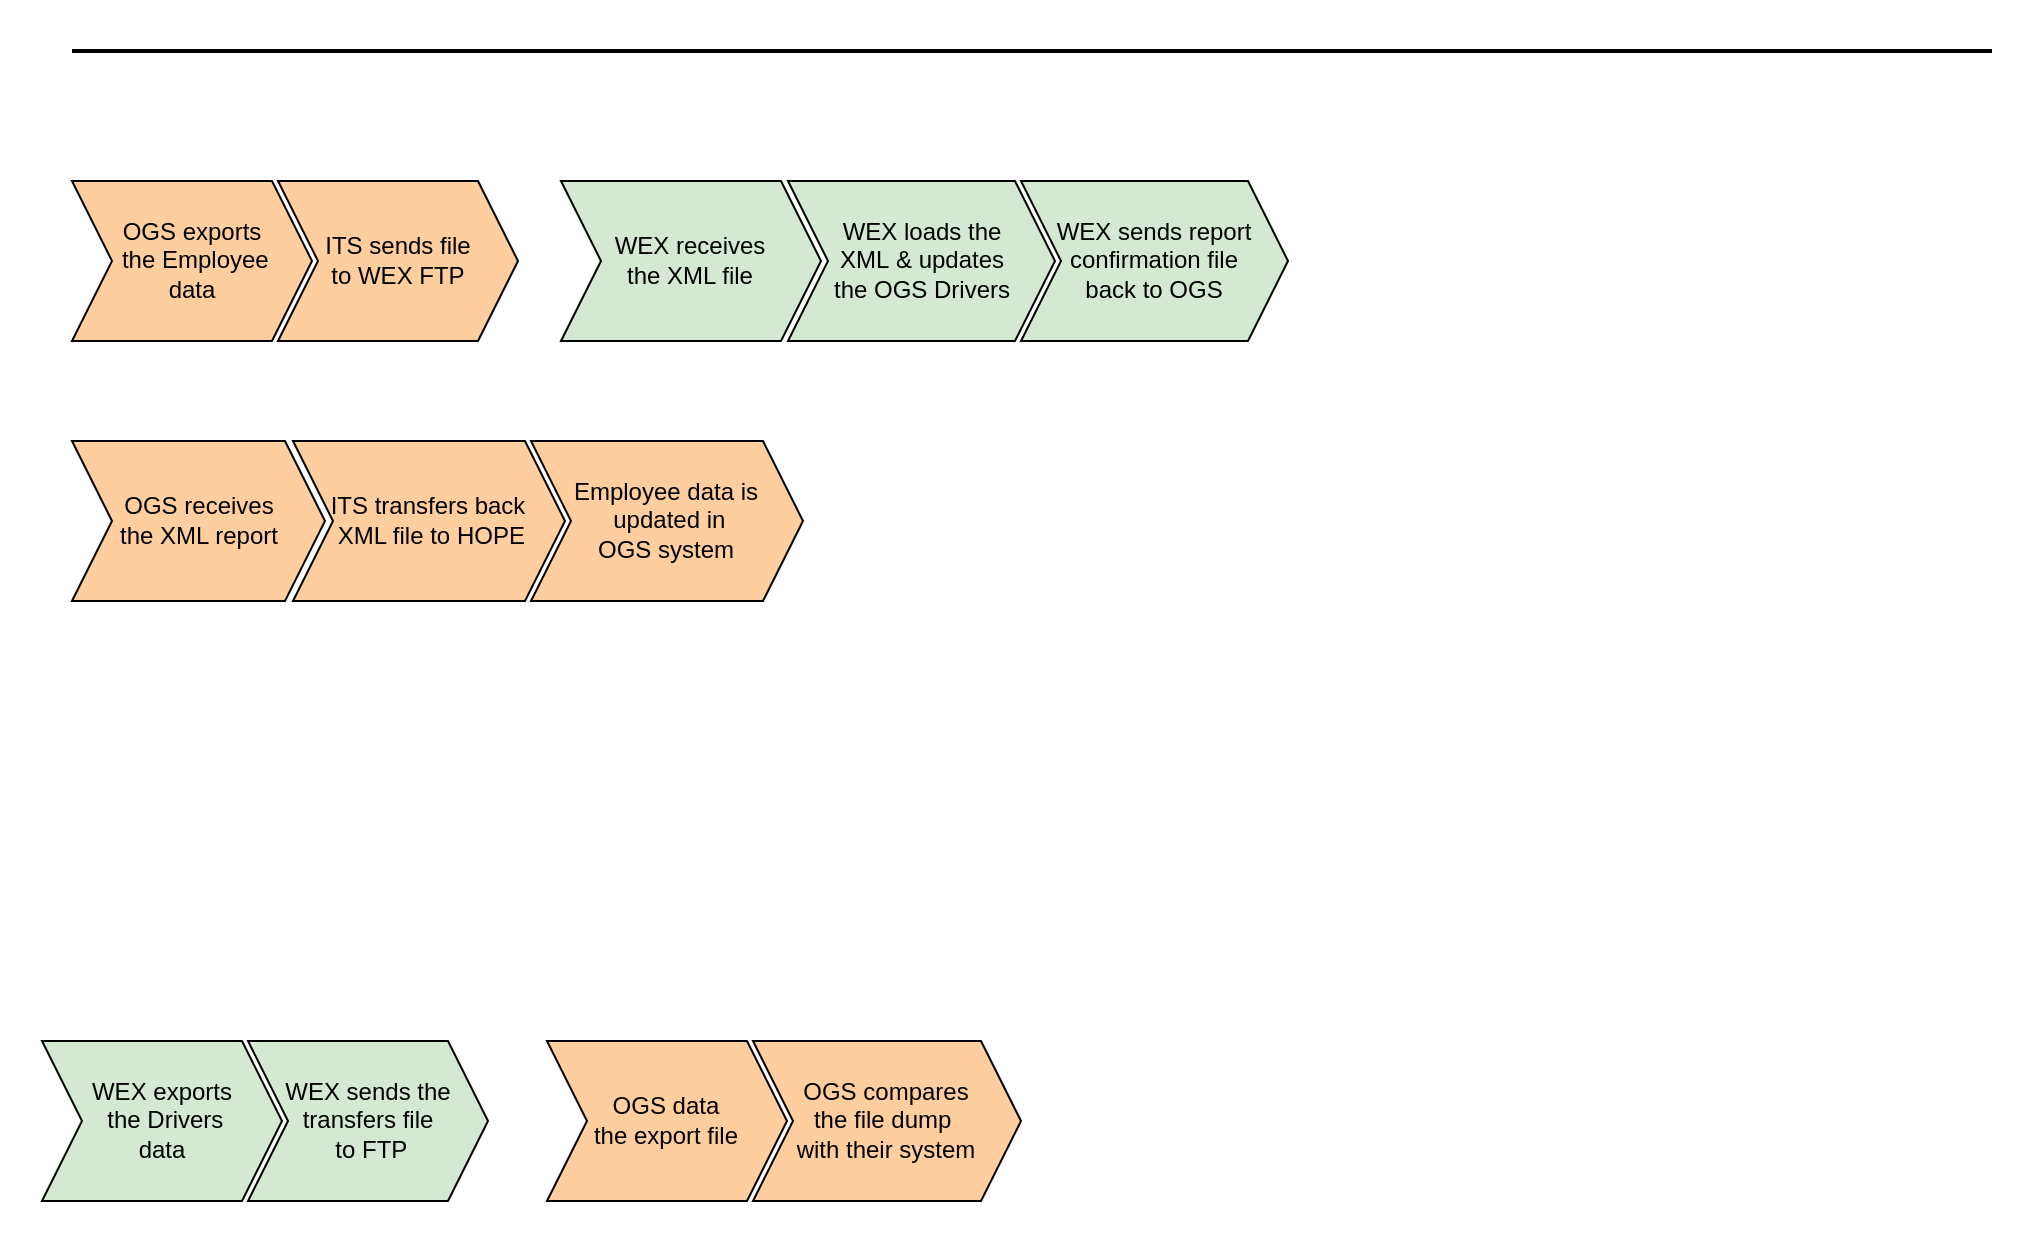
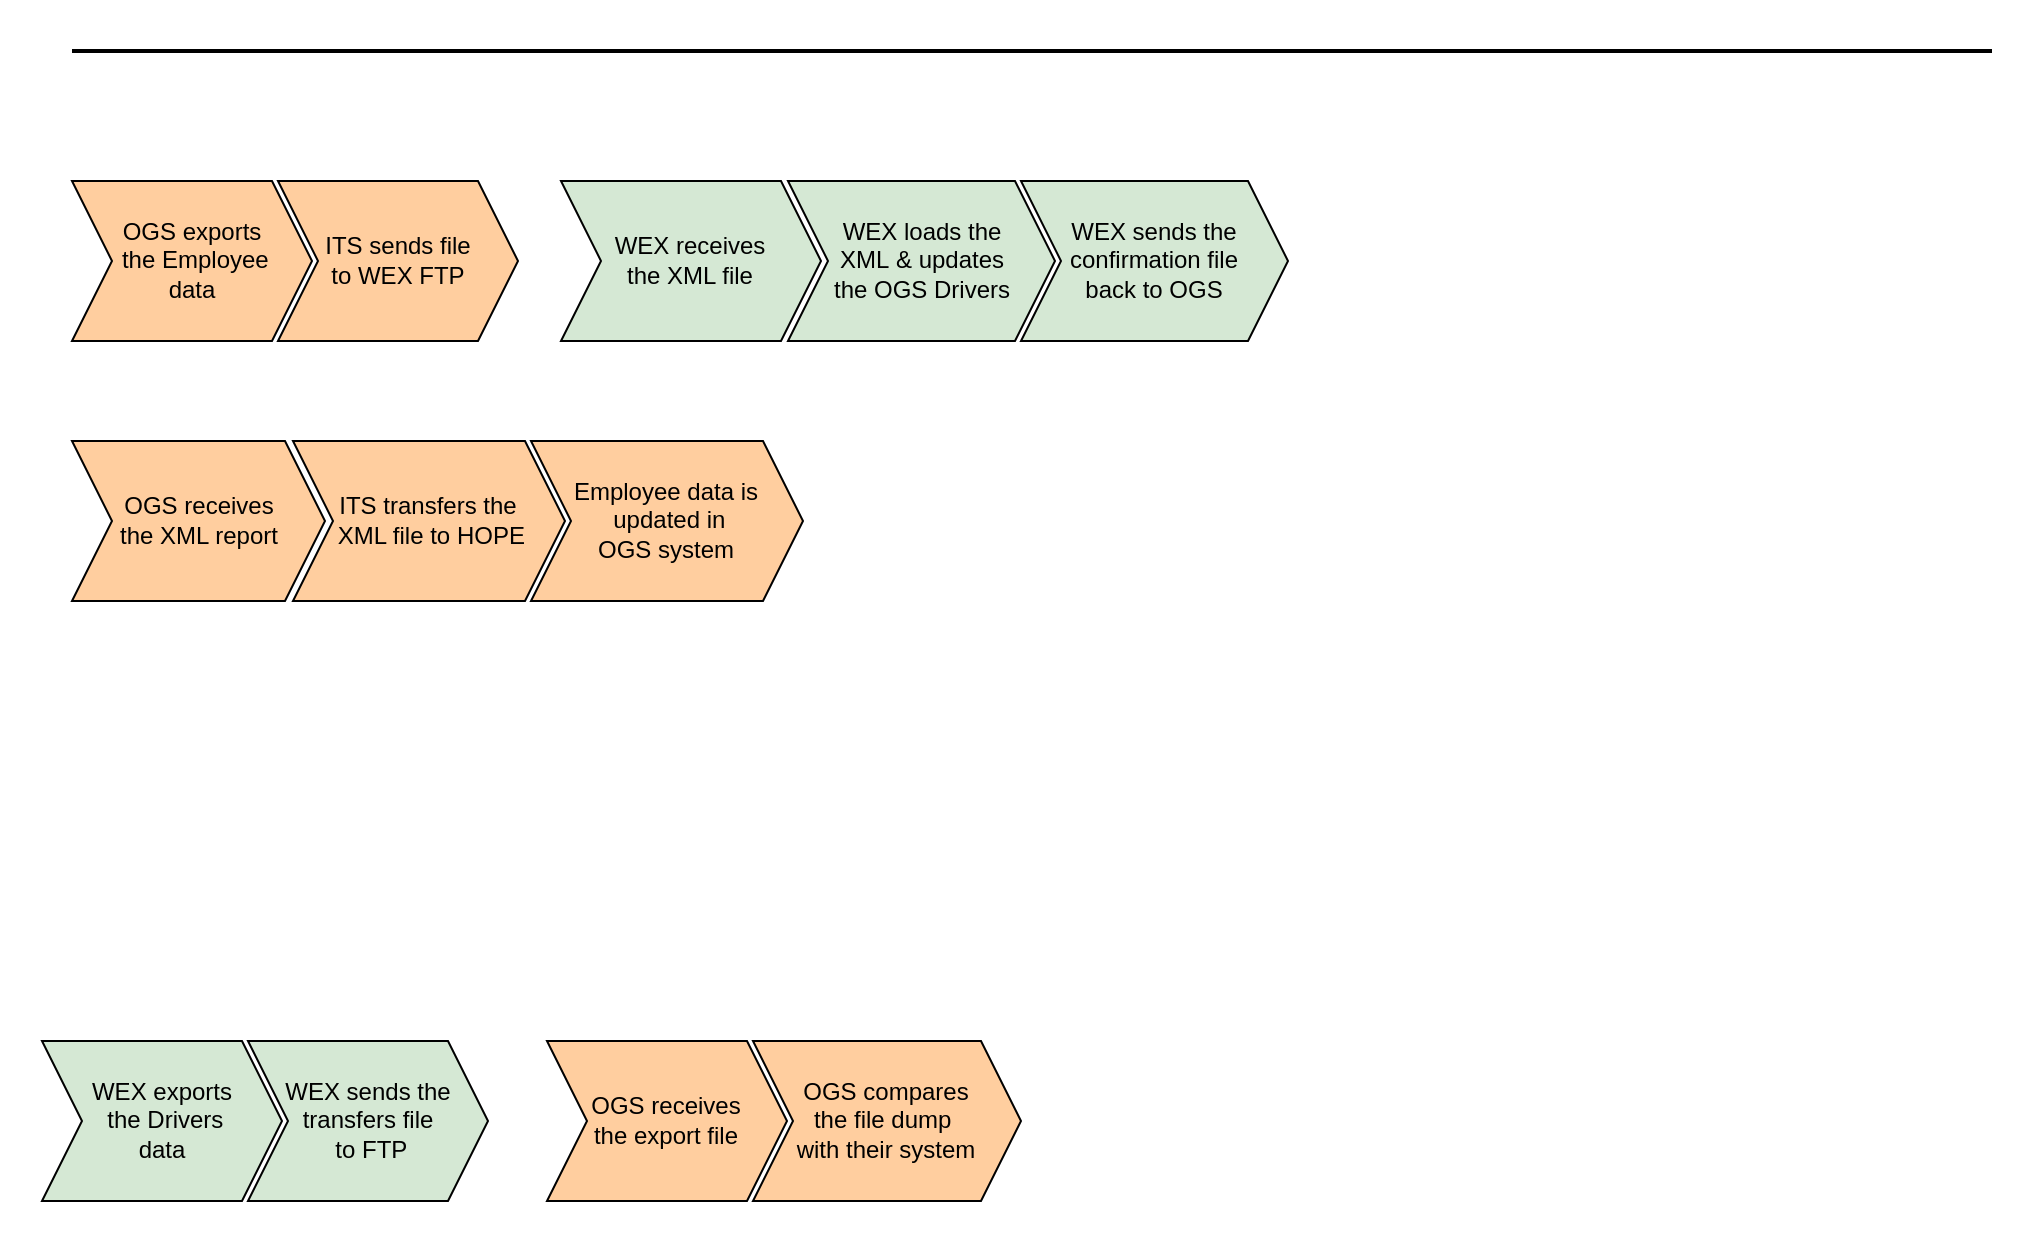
(1155, 261) -> (1155, 261)
(429, 521) -> (429, 521)
(667, 1121) -> (667, 1121)
